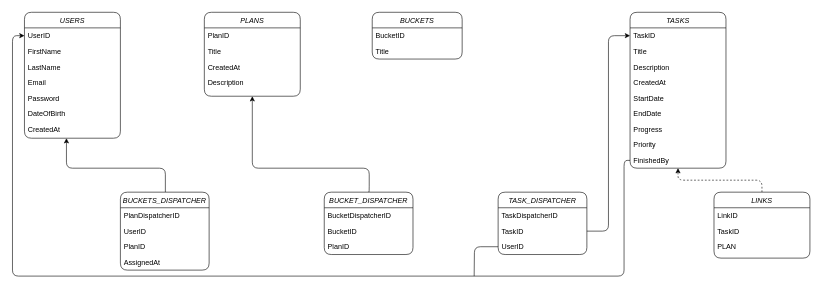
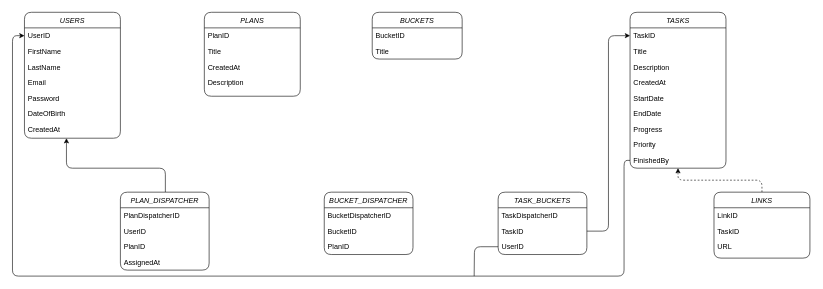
(366, 169) -> none
(164, 200) -> (164, 200)
(542, 200) -> (542, 200)
(726, 247) -> (724, 247)
